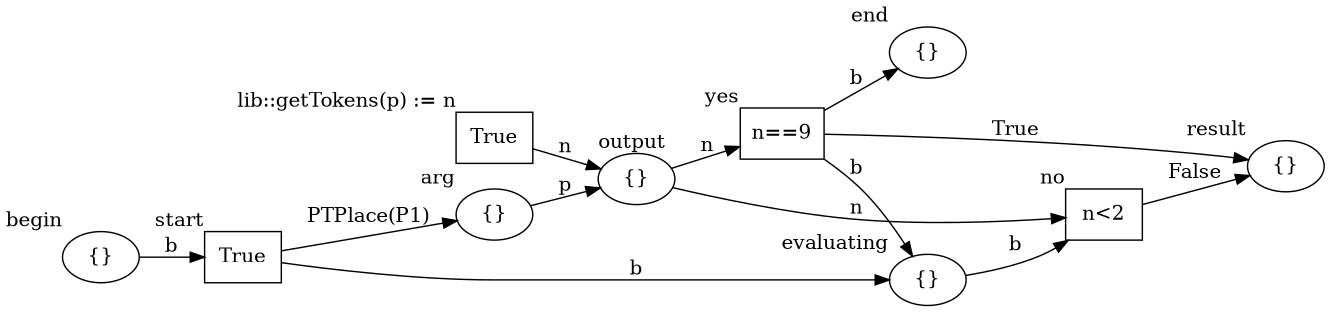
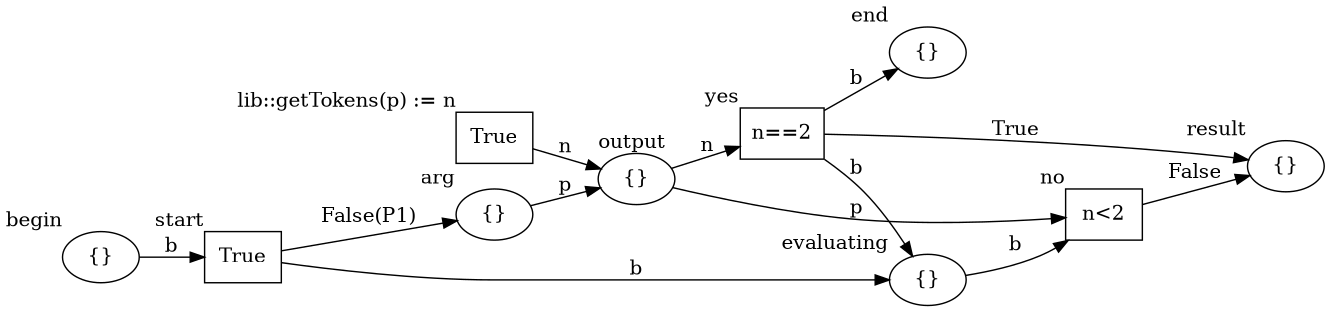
(782, 134) -> (782, 134)
(857, 208) -> (857, 208)
(369, 217) -> (369, 217)
